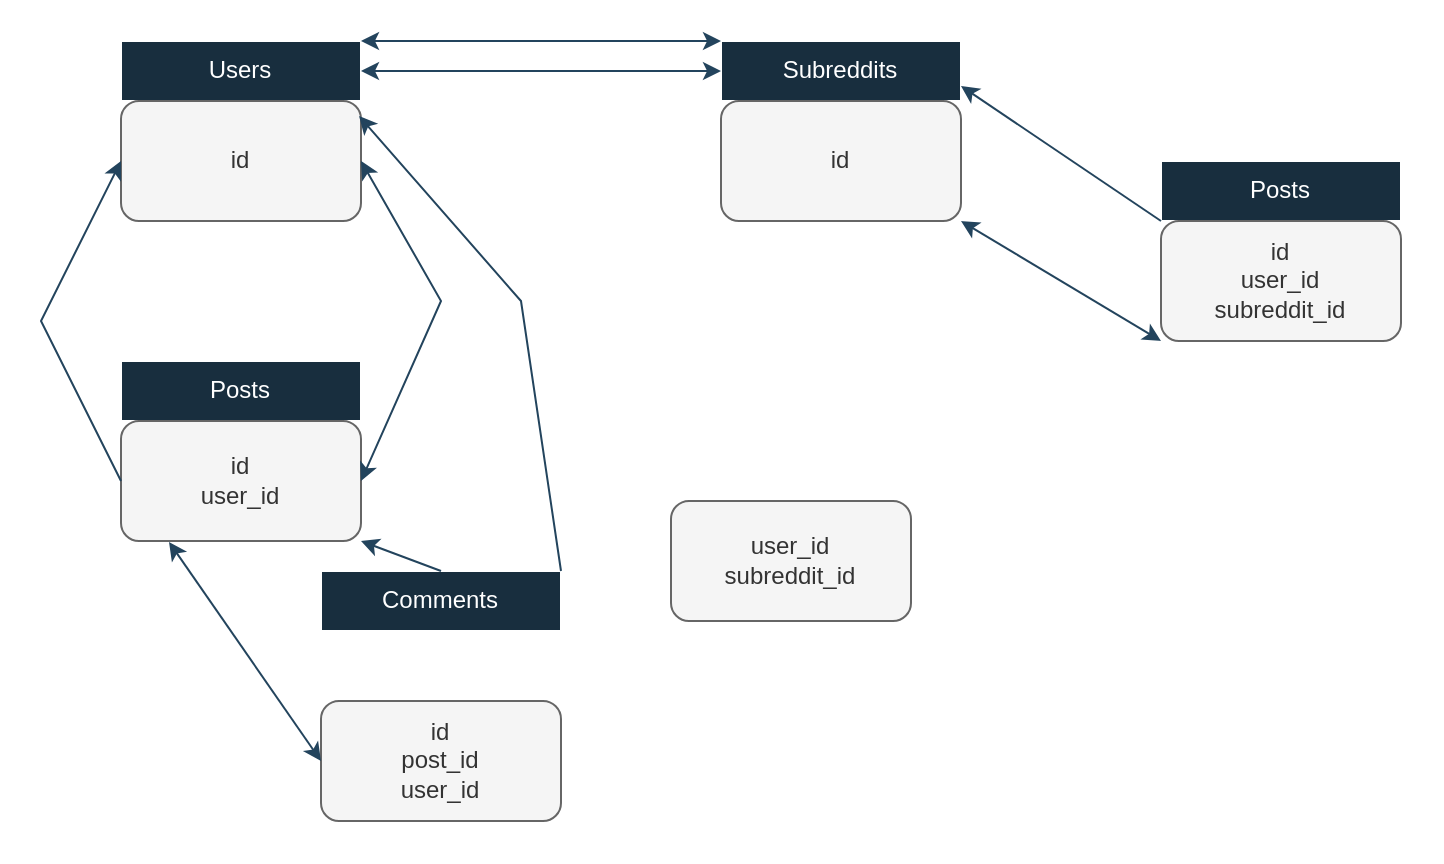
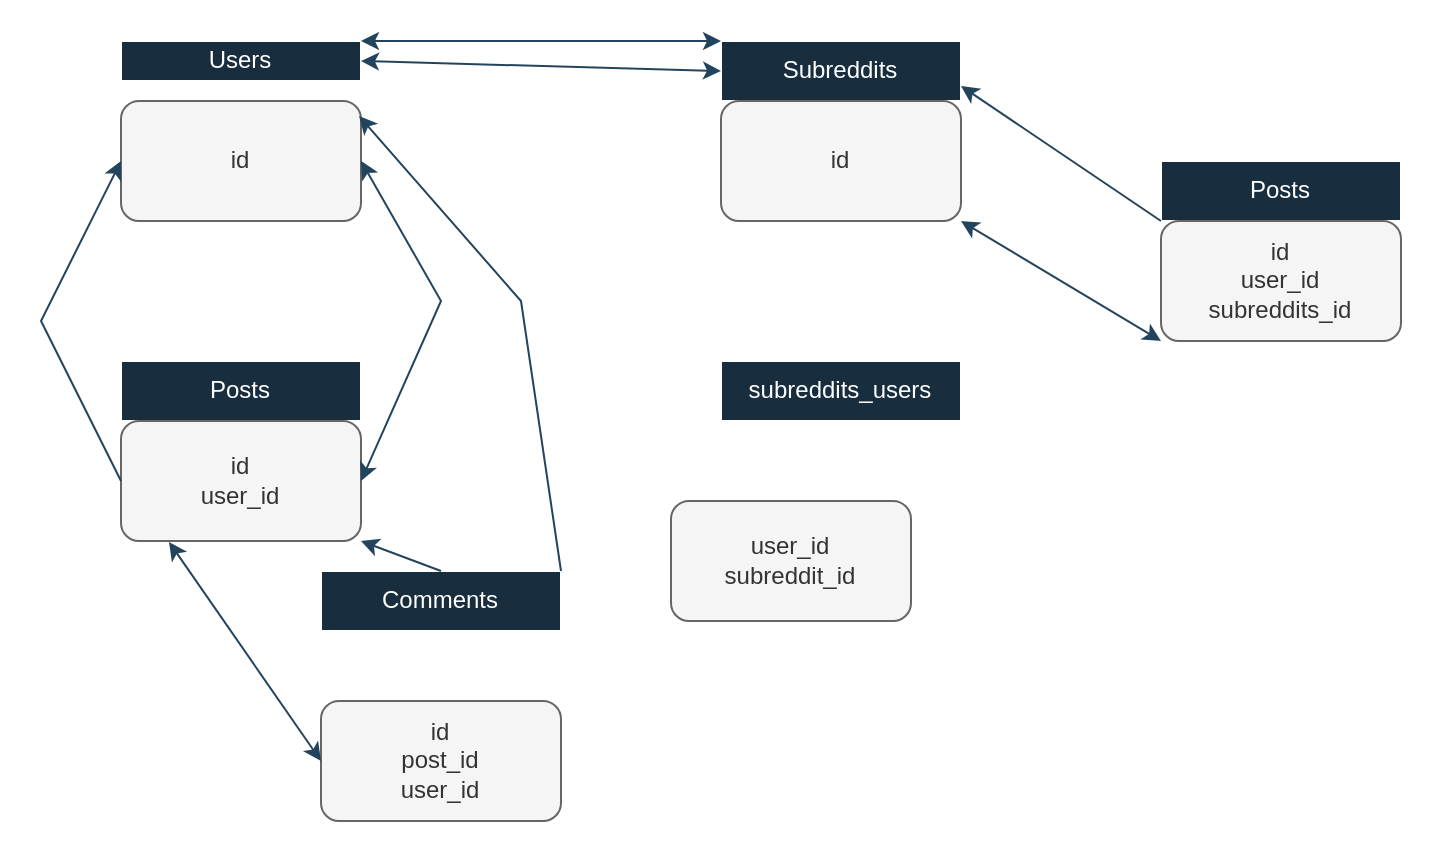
(241, 71) -> (241, 61)
(1281, 281) -> (1281, 281)
none -> (841, 391)
